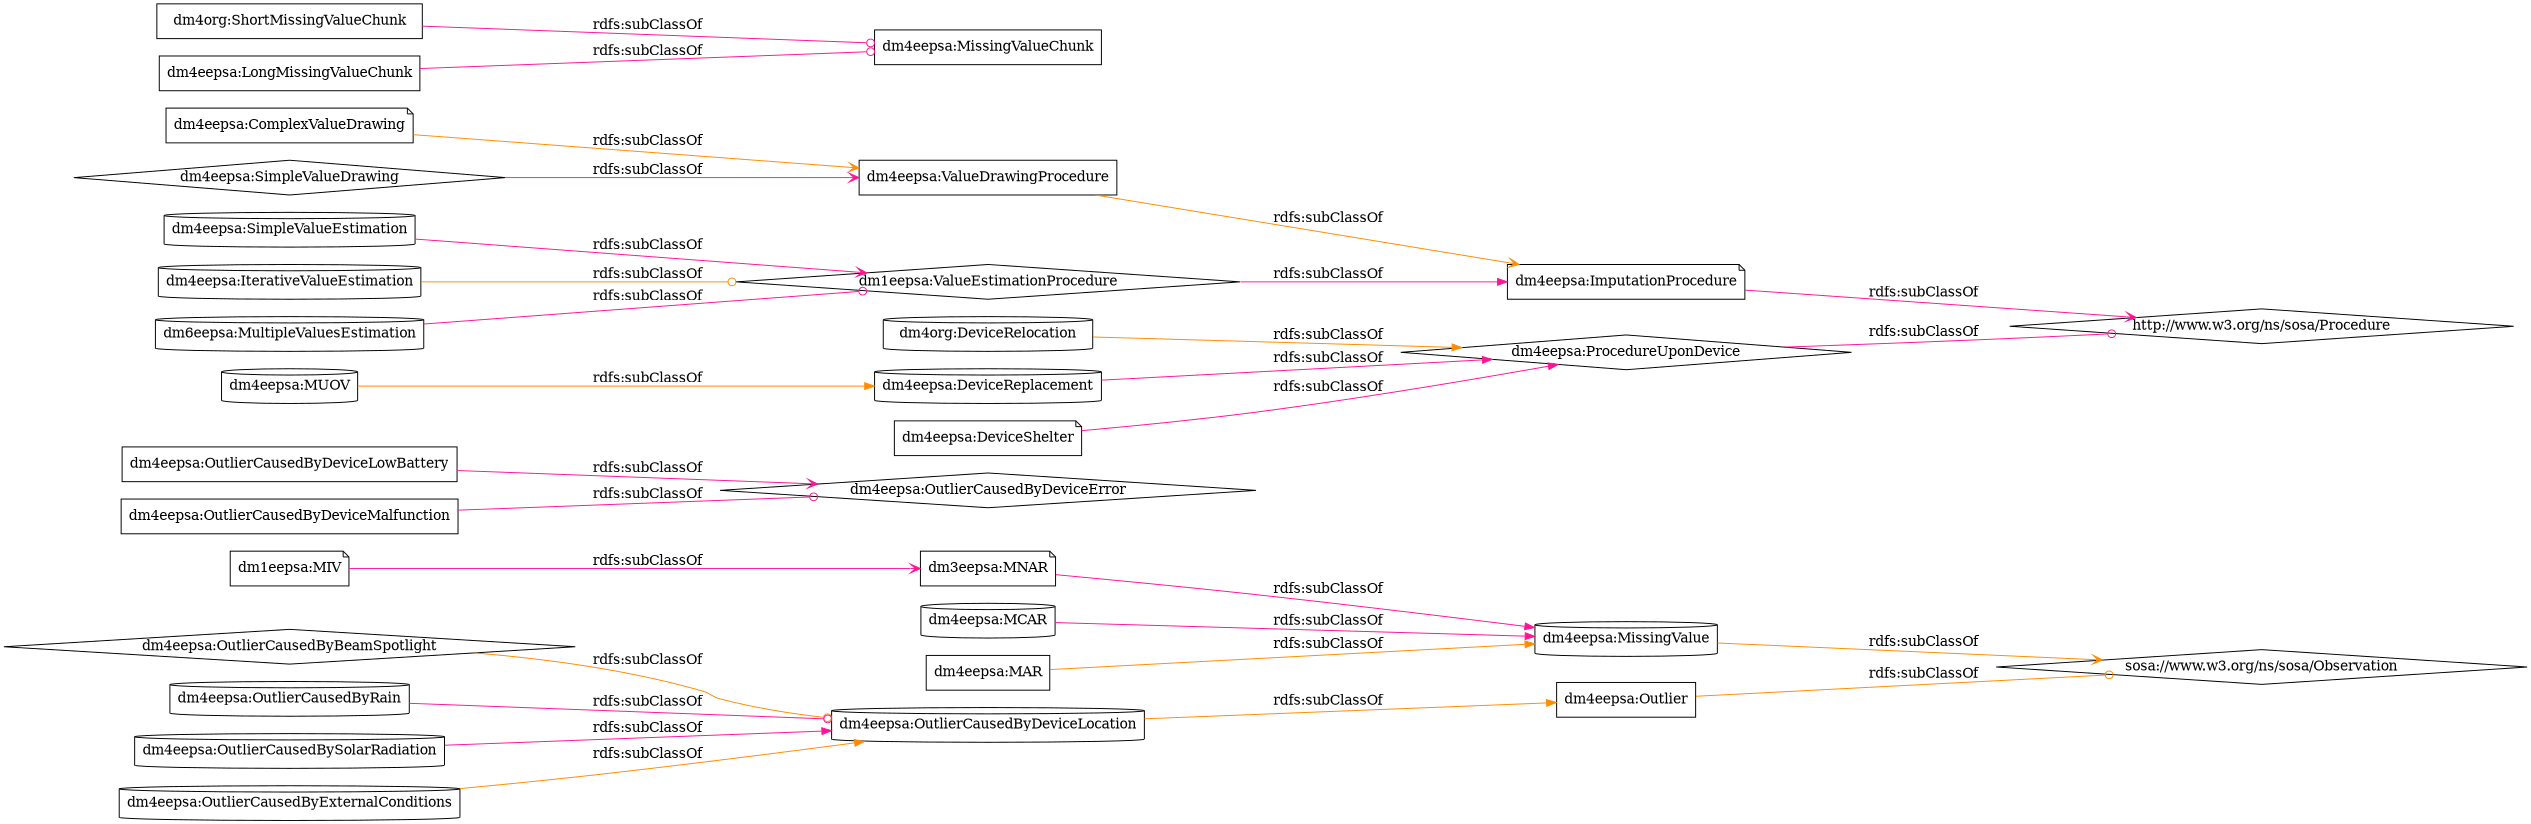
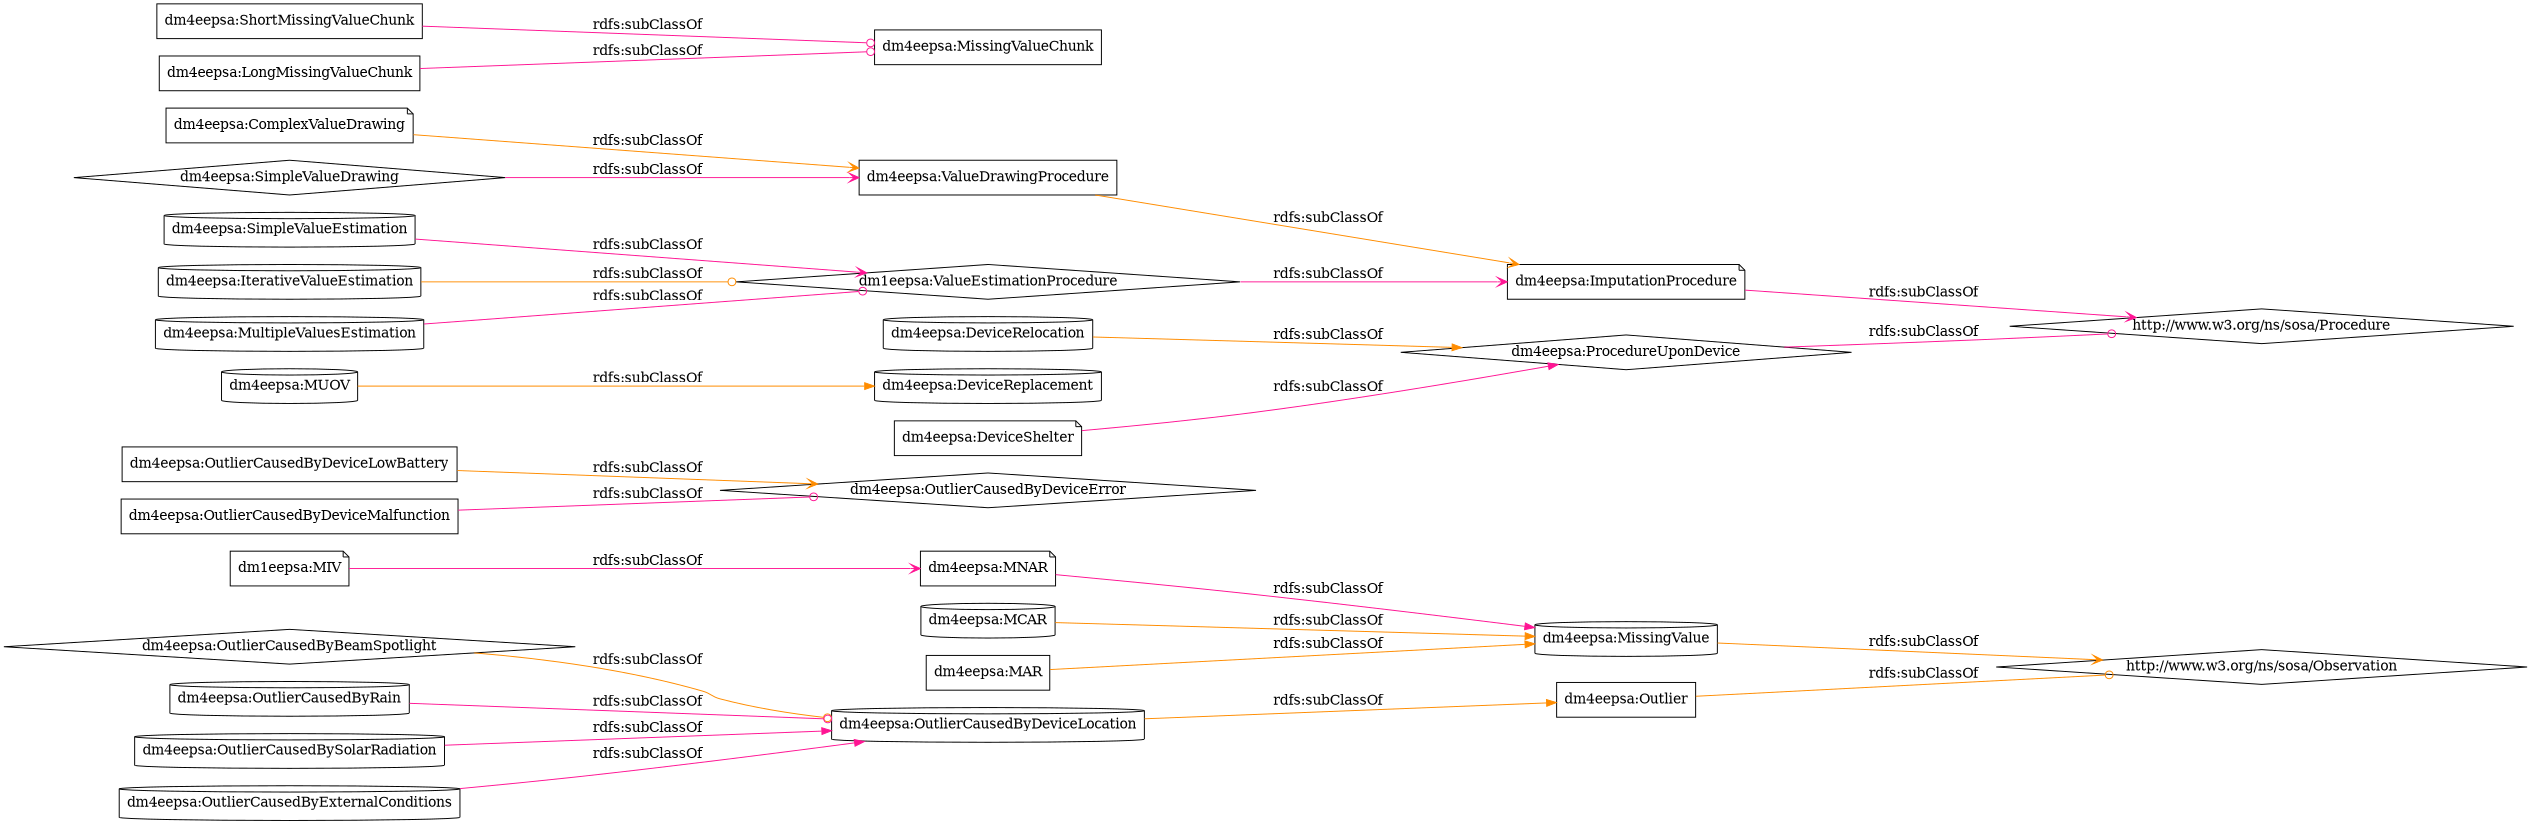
(290, 21) -> (290, 21)
(1369, 282) -> (1369, 282)
(290, 334) -> (290, 334)
(988, 334) -> (988, 334)
(1292, 370) -> none
(633, 477) -> (633, 477)
(988, 569) -> (988, 569)
(1290, 629) -> (1290, 629)
(2262, 667) -> (2262, 667)
(657, 768) -> (657, 768)
